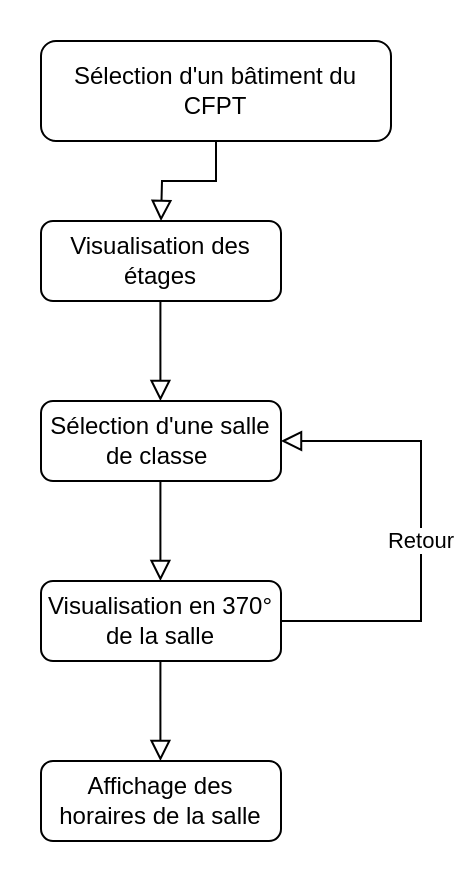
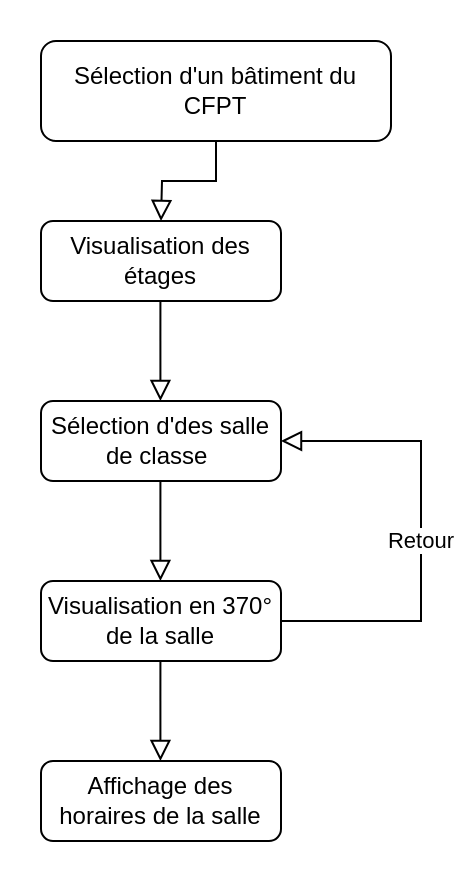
(161, 441) -> (161, 441)
